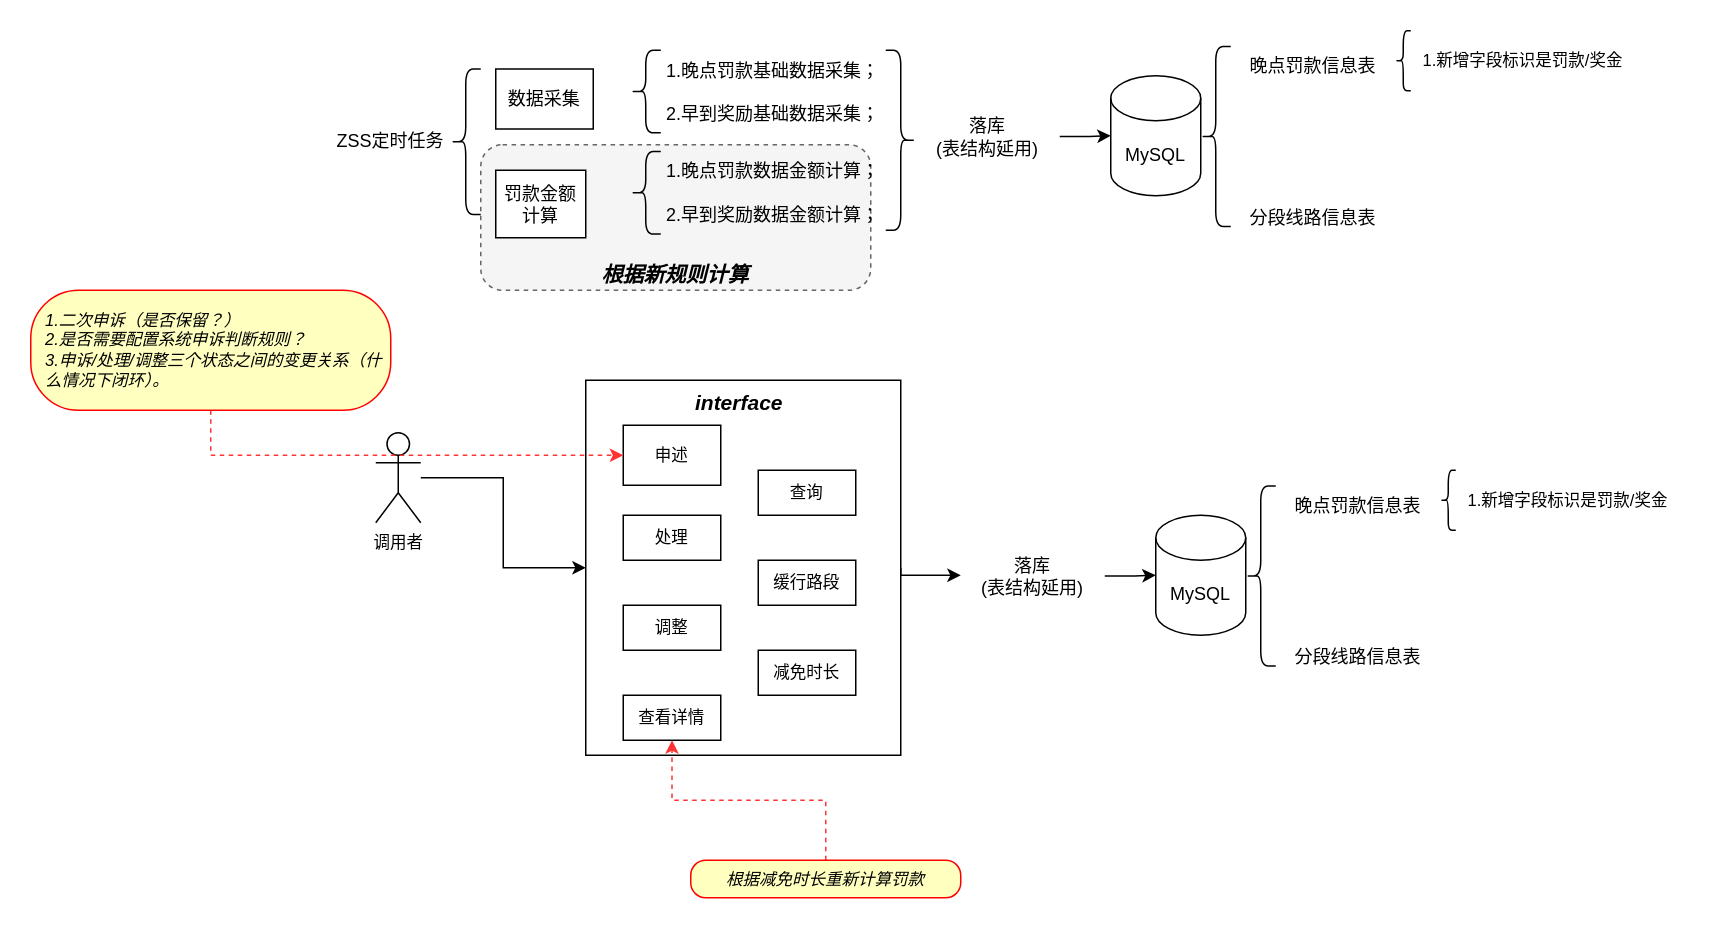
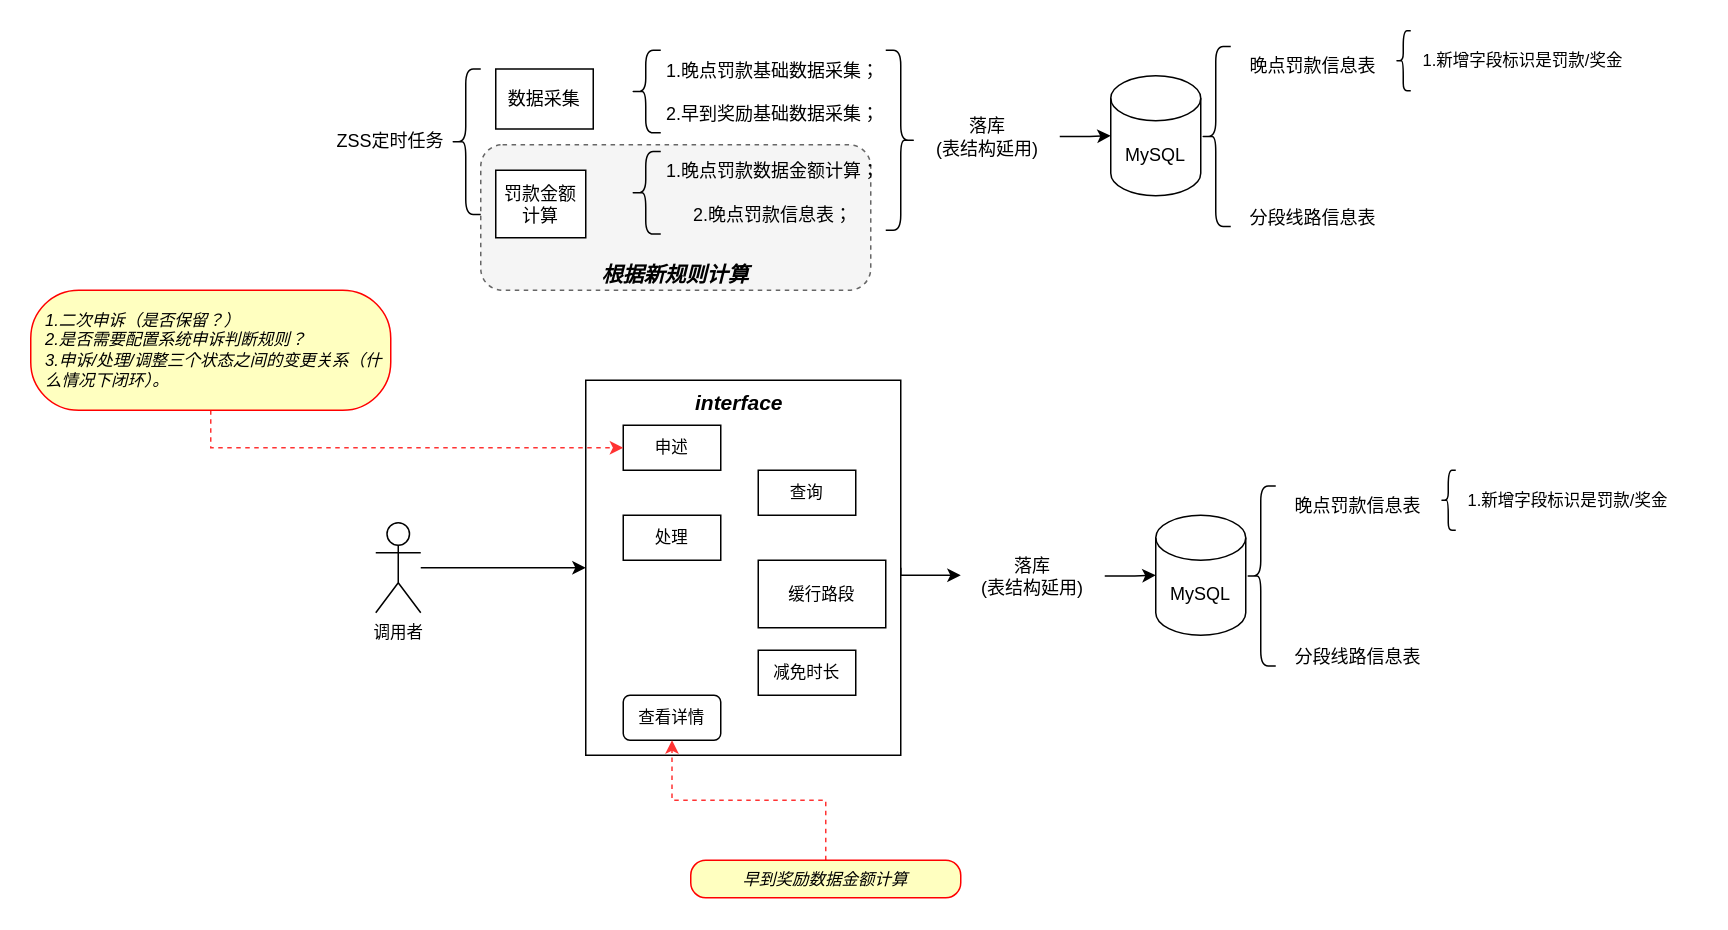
(773, 193) -> (773, 193)
(672, 455) -> (672, 448)
(398, 478) -> (398, 568)
(807, 583) -> (822, 594)
(672, 628) -> none
(672, 718) -> (672, 718)
(826, 880) -> (826, 880)
